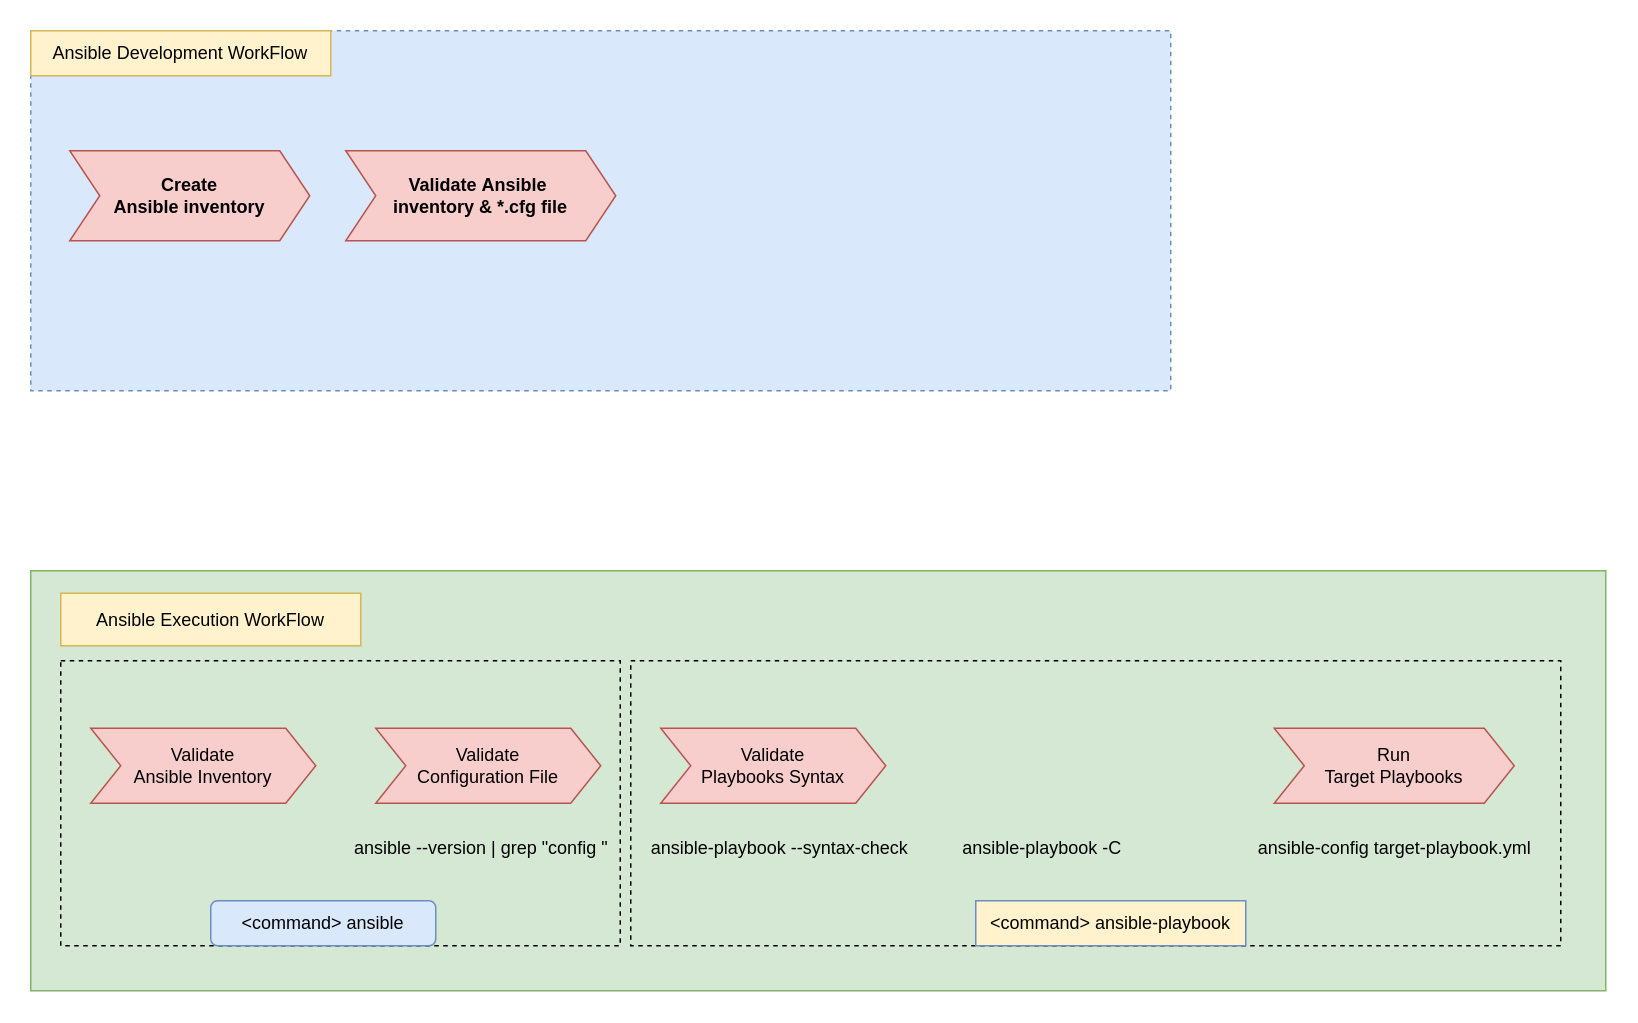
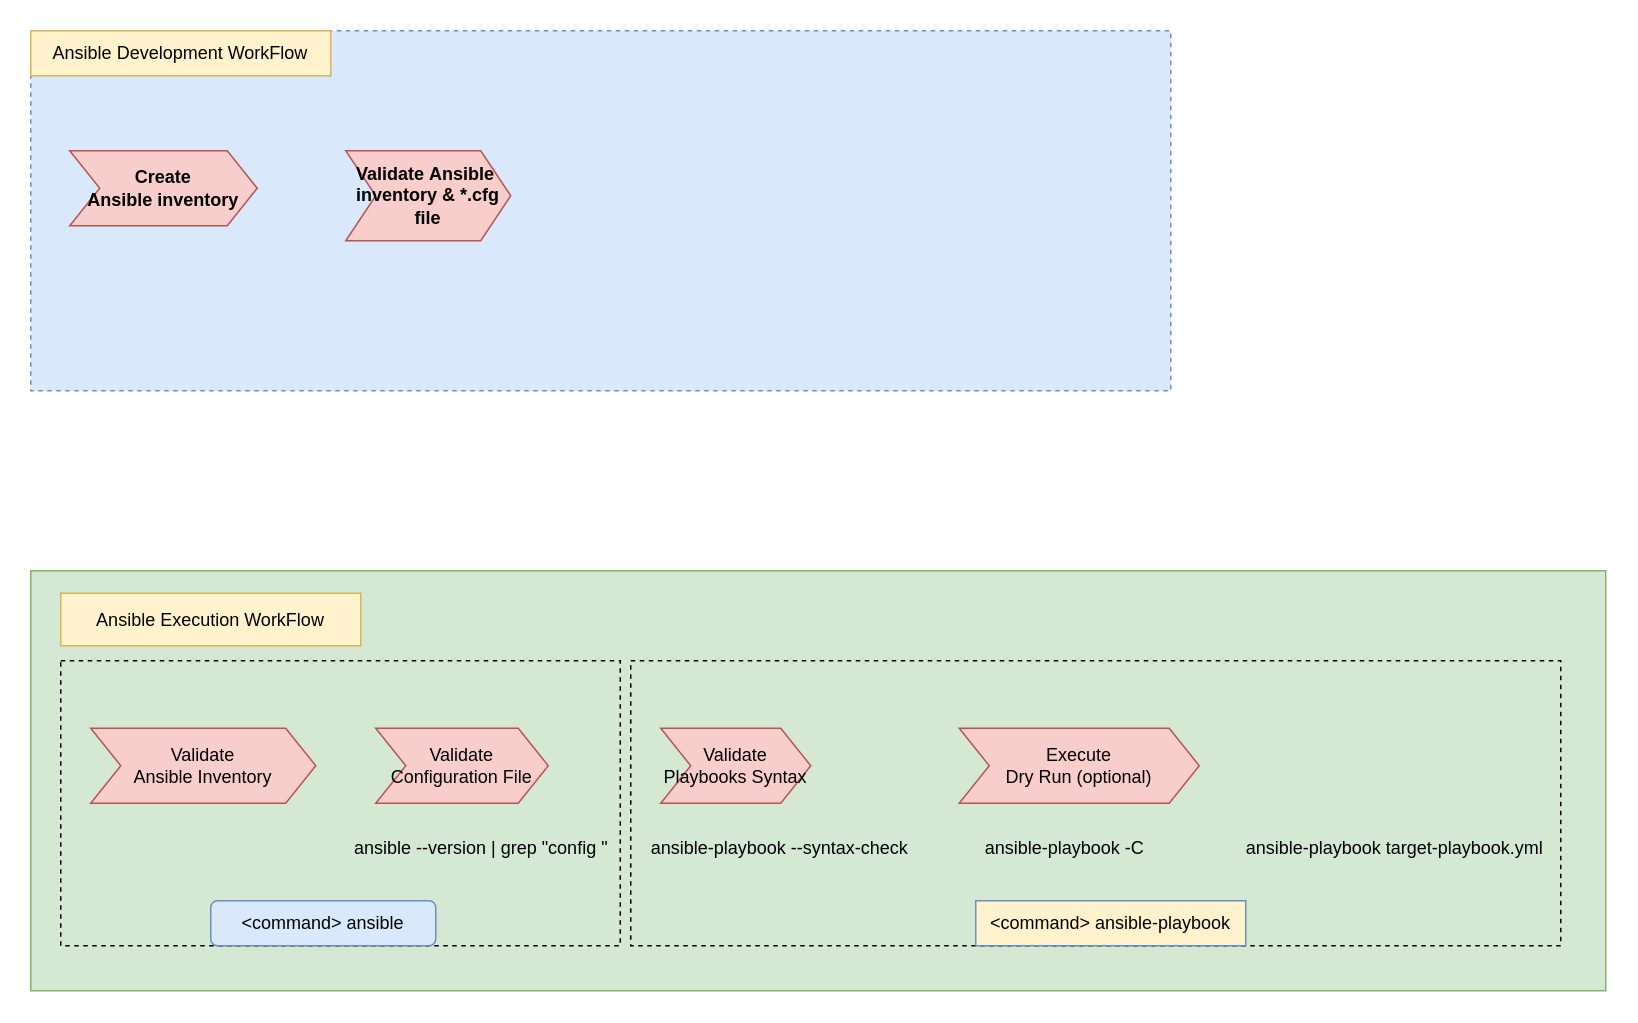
(190, 196) -> (164, 188)
(481, 196) -> (428, 196)
(488, 766) -> (462, 766)
(773, 766) -> (736, 766)
none -> (1079, 766)
(1394, 766) -> none
(1042, 848) -> (1064, 848)
(1395, 848) -> (1395, 848)
